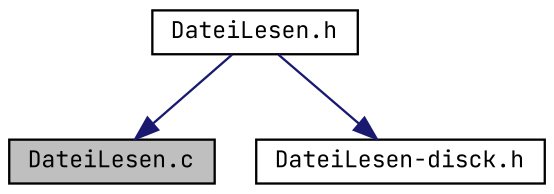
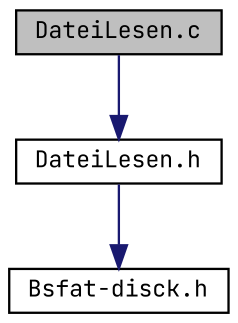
(193, 89) -> (119, 85)
(400, 162) -> (119, 291)
